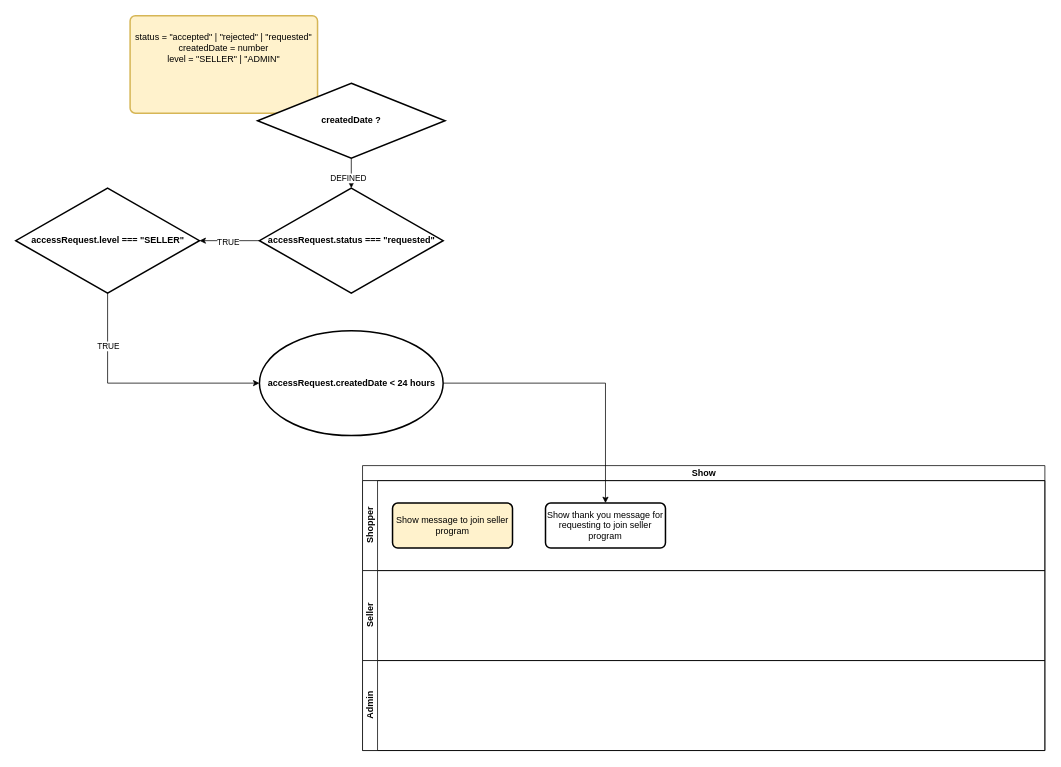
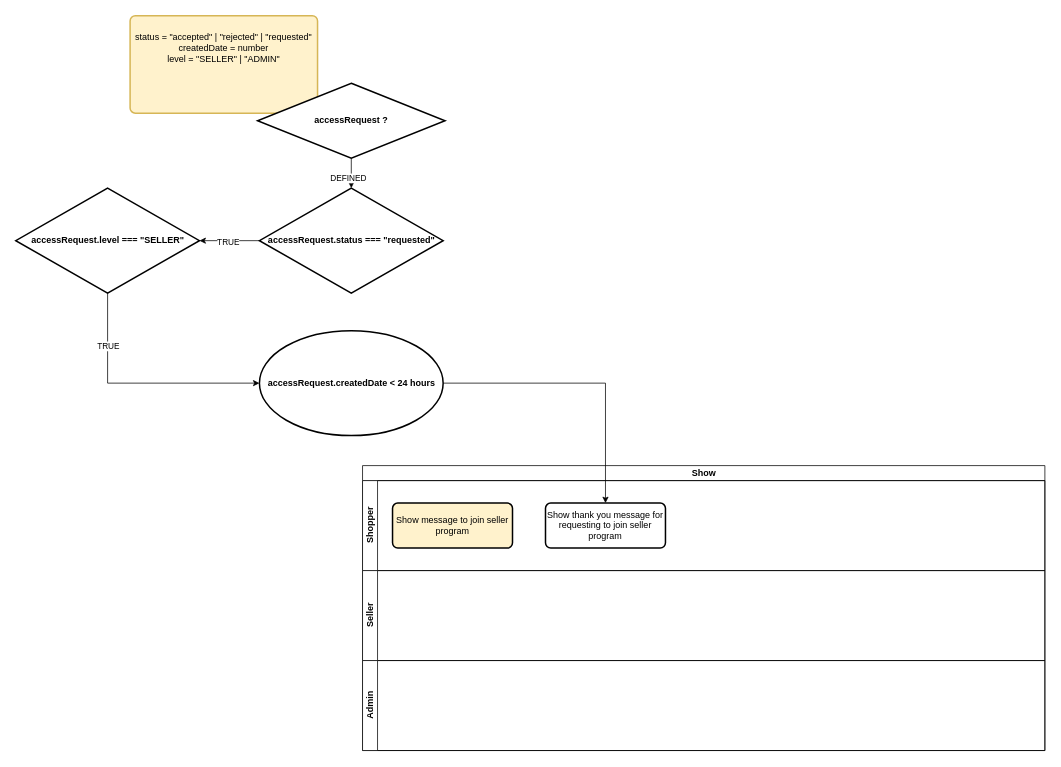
(351, 120) -> (351, 120)
